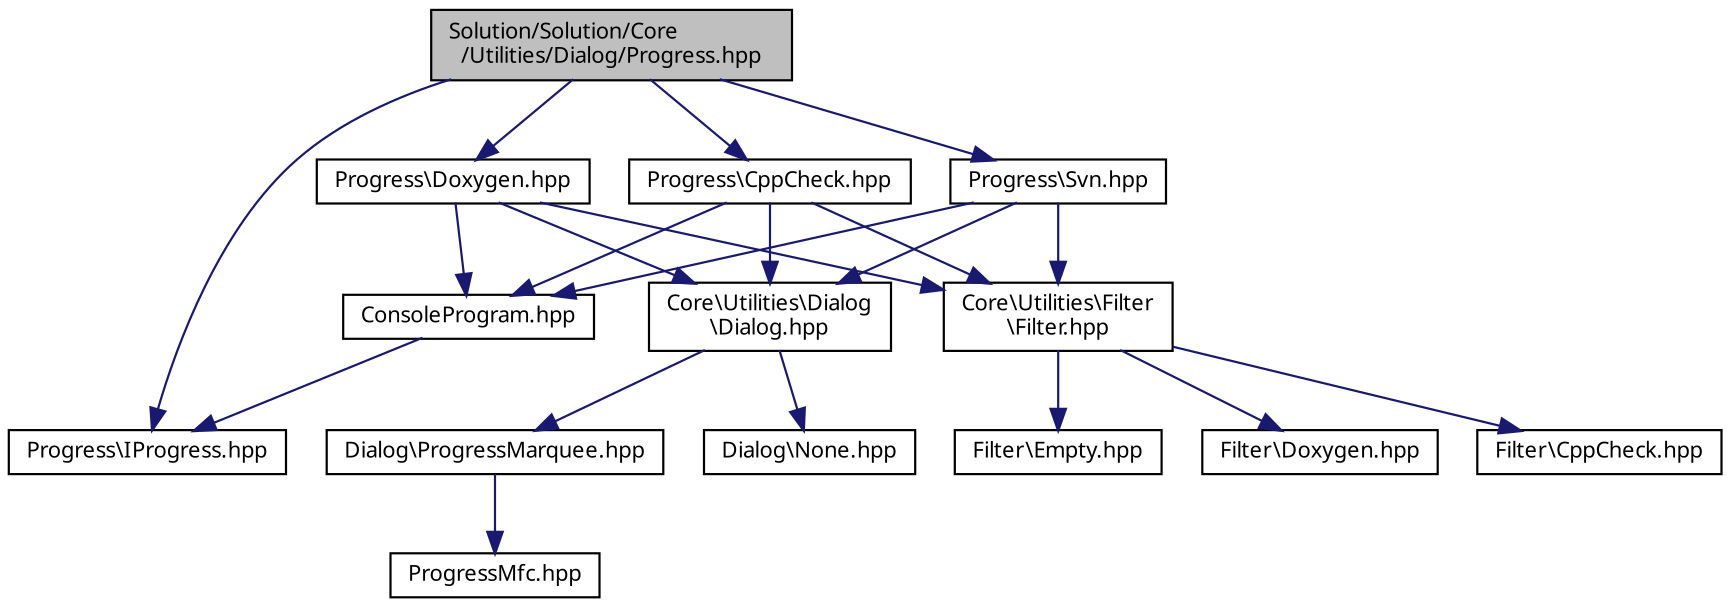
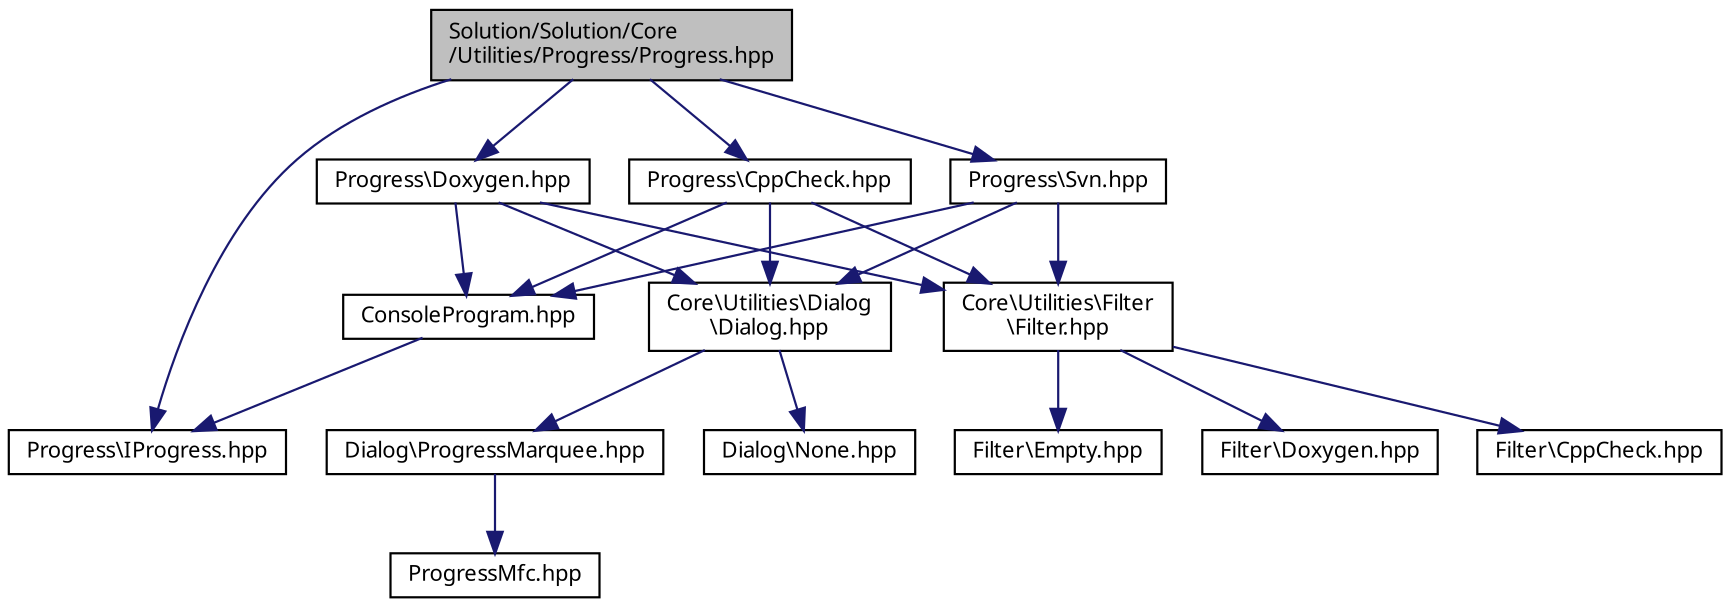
(612, 45) -> (612, 45)
